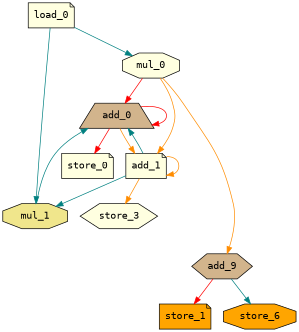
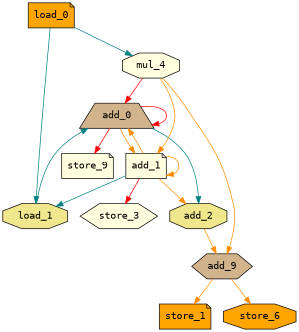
(51, 15) -> (51, 15)
(151, 66) -> (151, 66)
(138, 144) -> (138, 144)
(88, 166) -> (88, 166)
(134, 188) -> (134, 188)
(35, 216) -> (35, 216)
none -> (198, 216)
(206, 289) -> (206, 289)
(239, 289) -> (239, 289)
